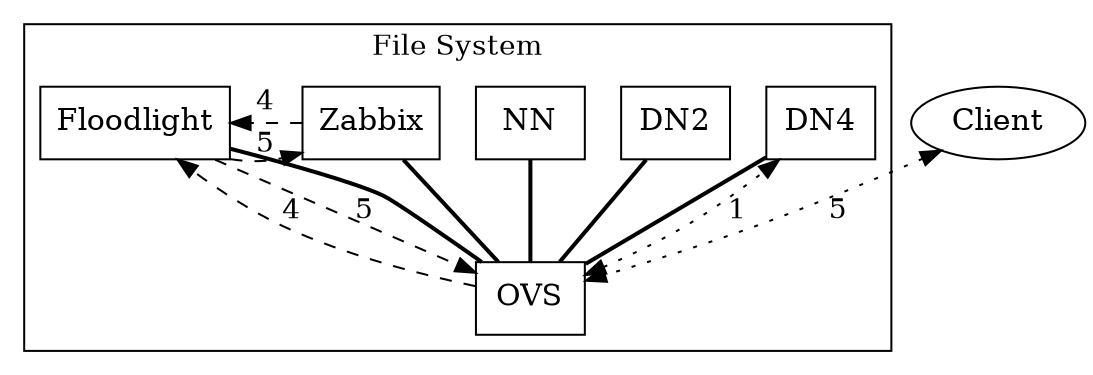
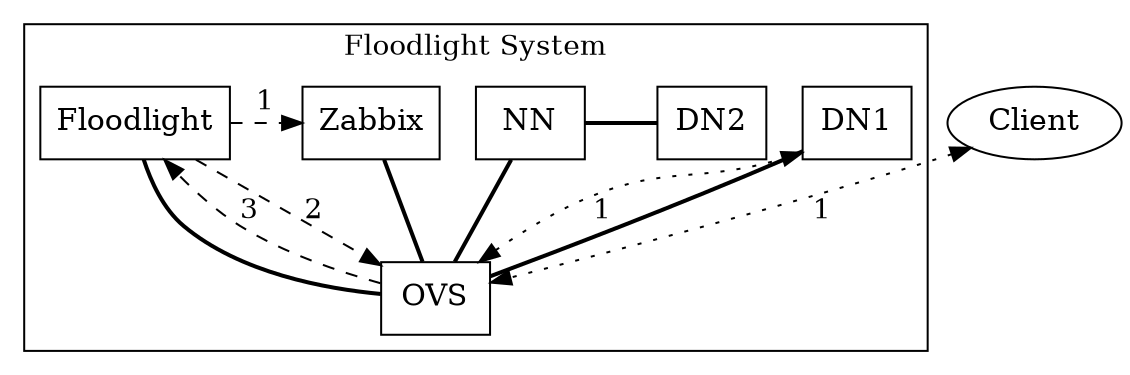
(458, 47) -> (476, 47)
(277, 123) -> none
(821, 123) -> (857, 123)
(266, 144) -> (266, 102)
(292, 211) -> (250, 211)
(365, 211) -> (315, 211)
(603, 211) -> (621, 123)
(839, 211) -> (823, 211)
